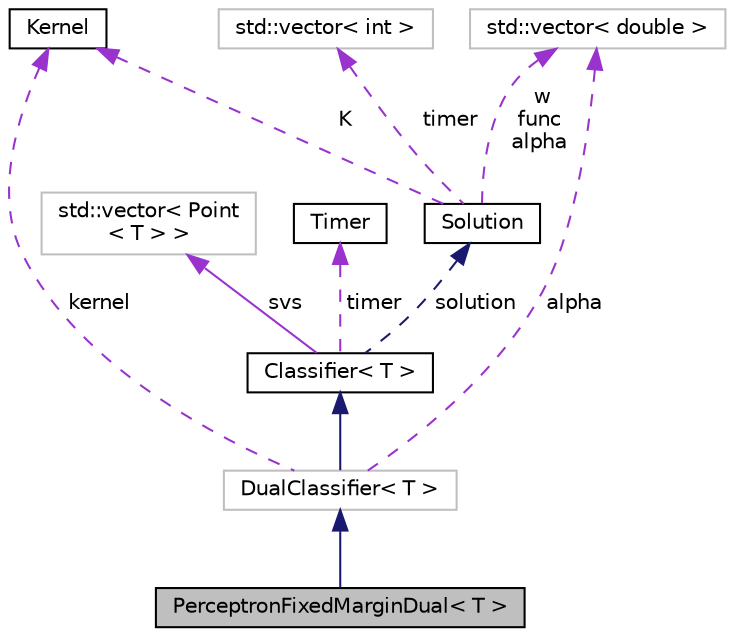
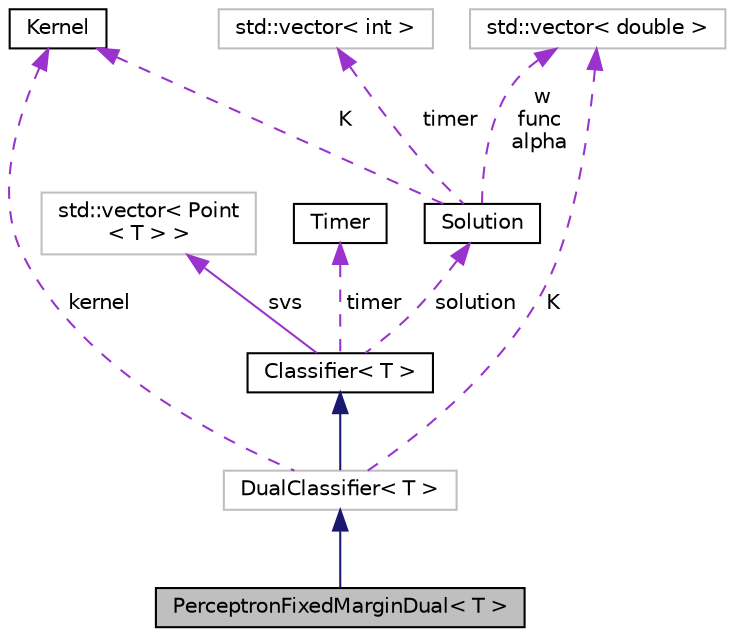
(572, 304) -> (550, 304)
(415, 310) -> (415, 310)
